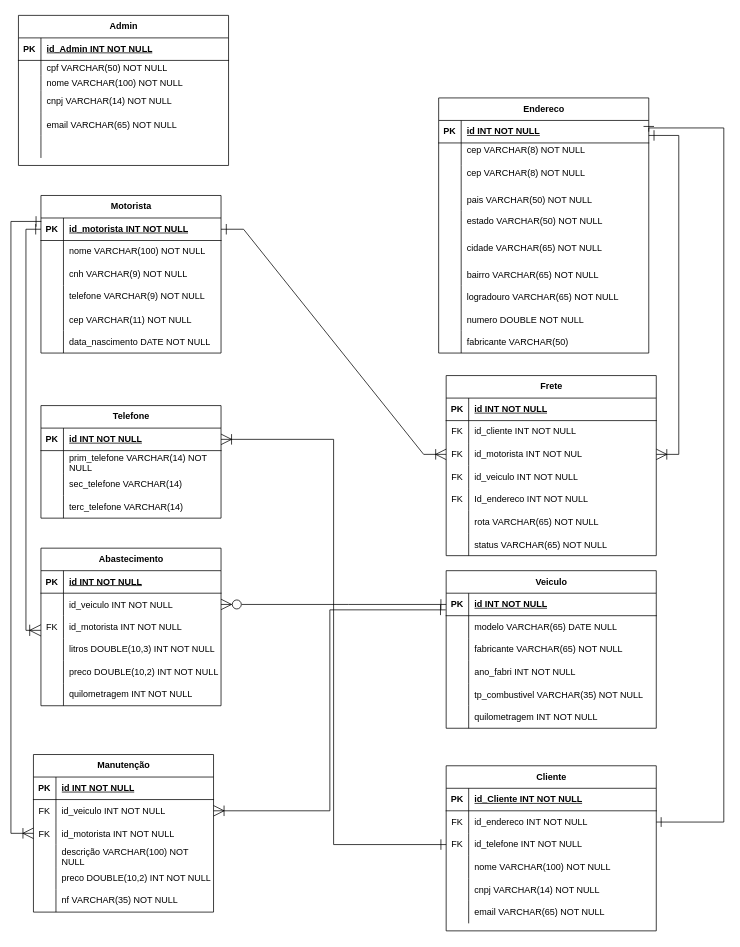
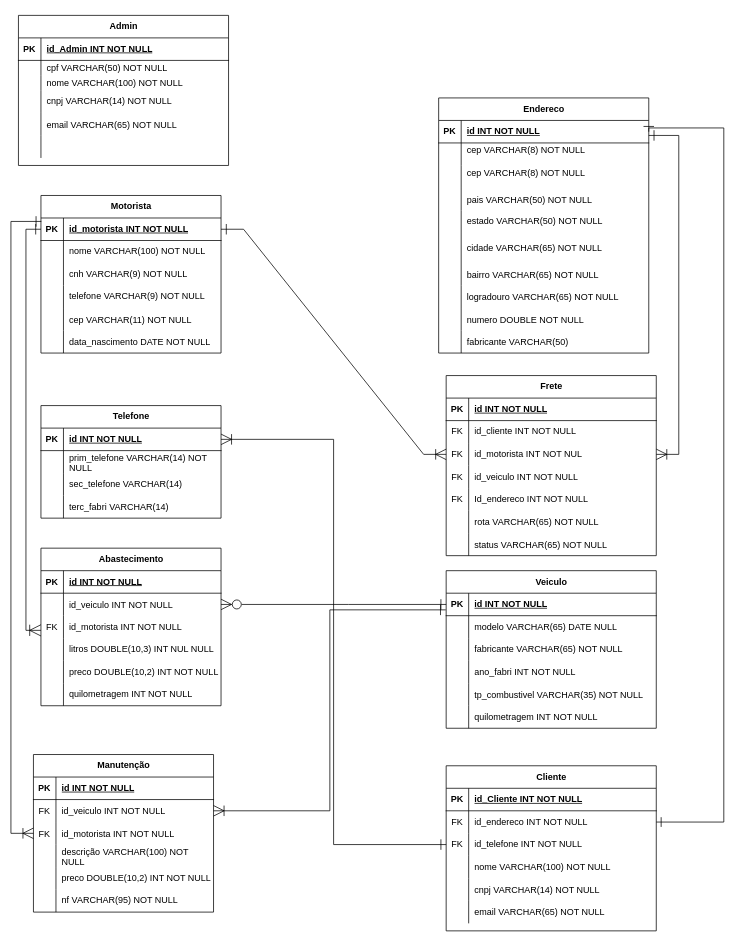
(130, 507) -> (122, 507)
(142, 649) -> (142, 649)
(116, 900) -> (116, 900)
